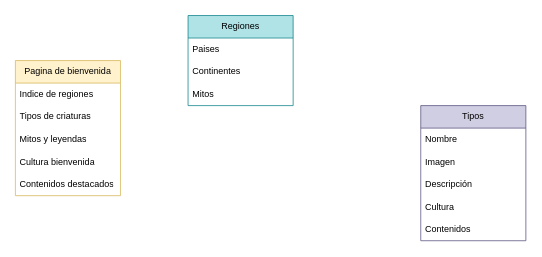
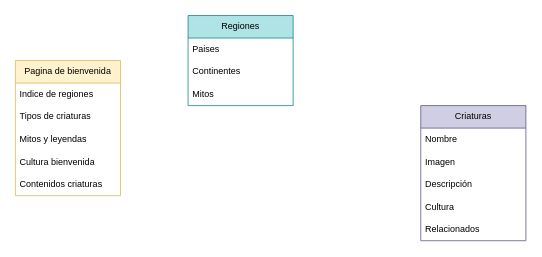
(473, 117) -> (473, 117)
(69, 184) -> (67, 184)
(449, 229) -> (453, 229)
